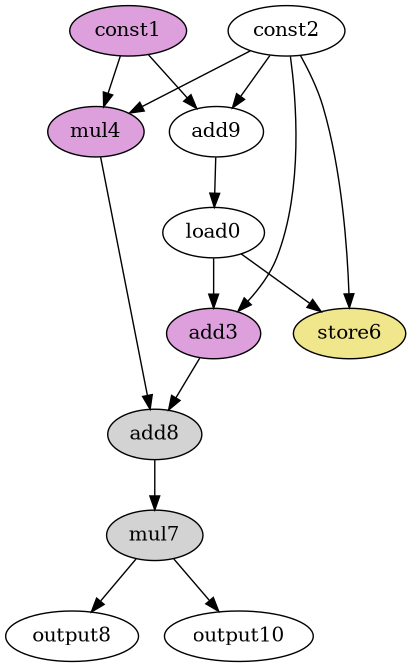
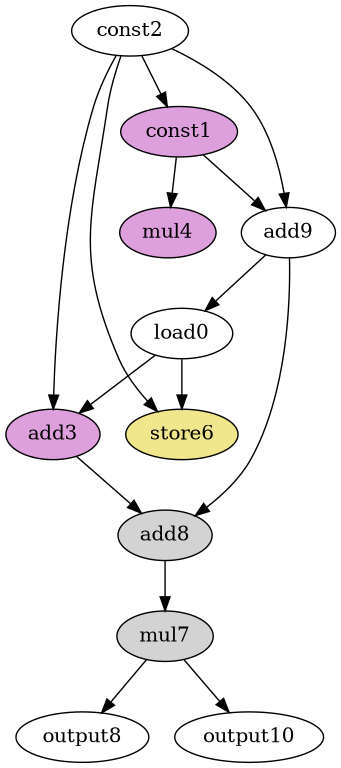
(196, 79) -> (151, 75)
(124, 276) -> (276, 393)
